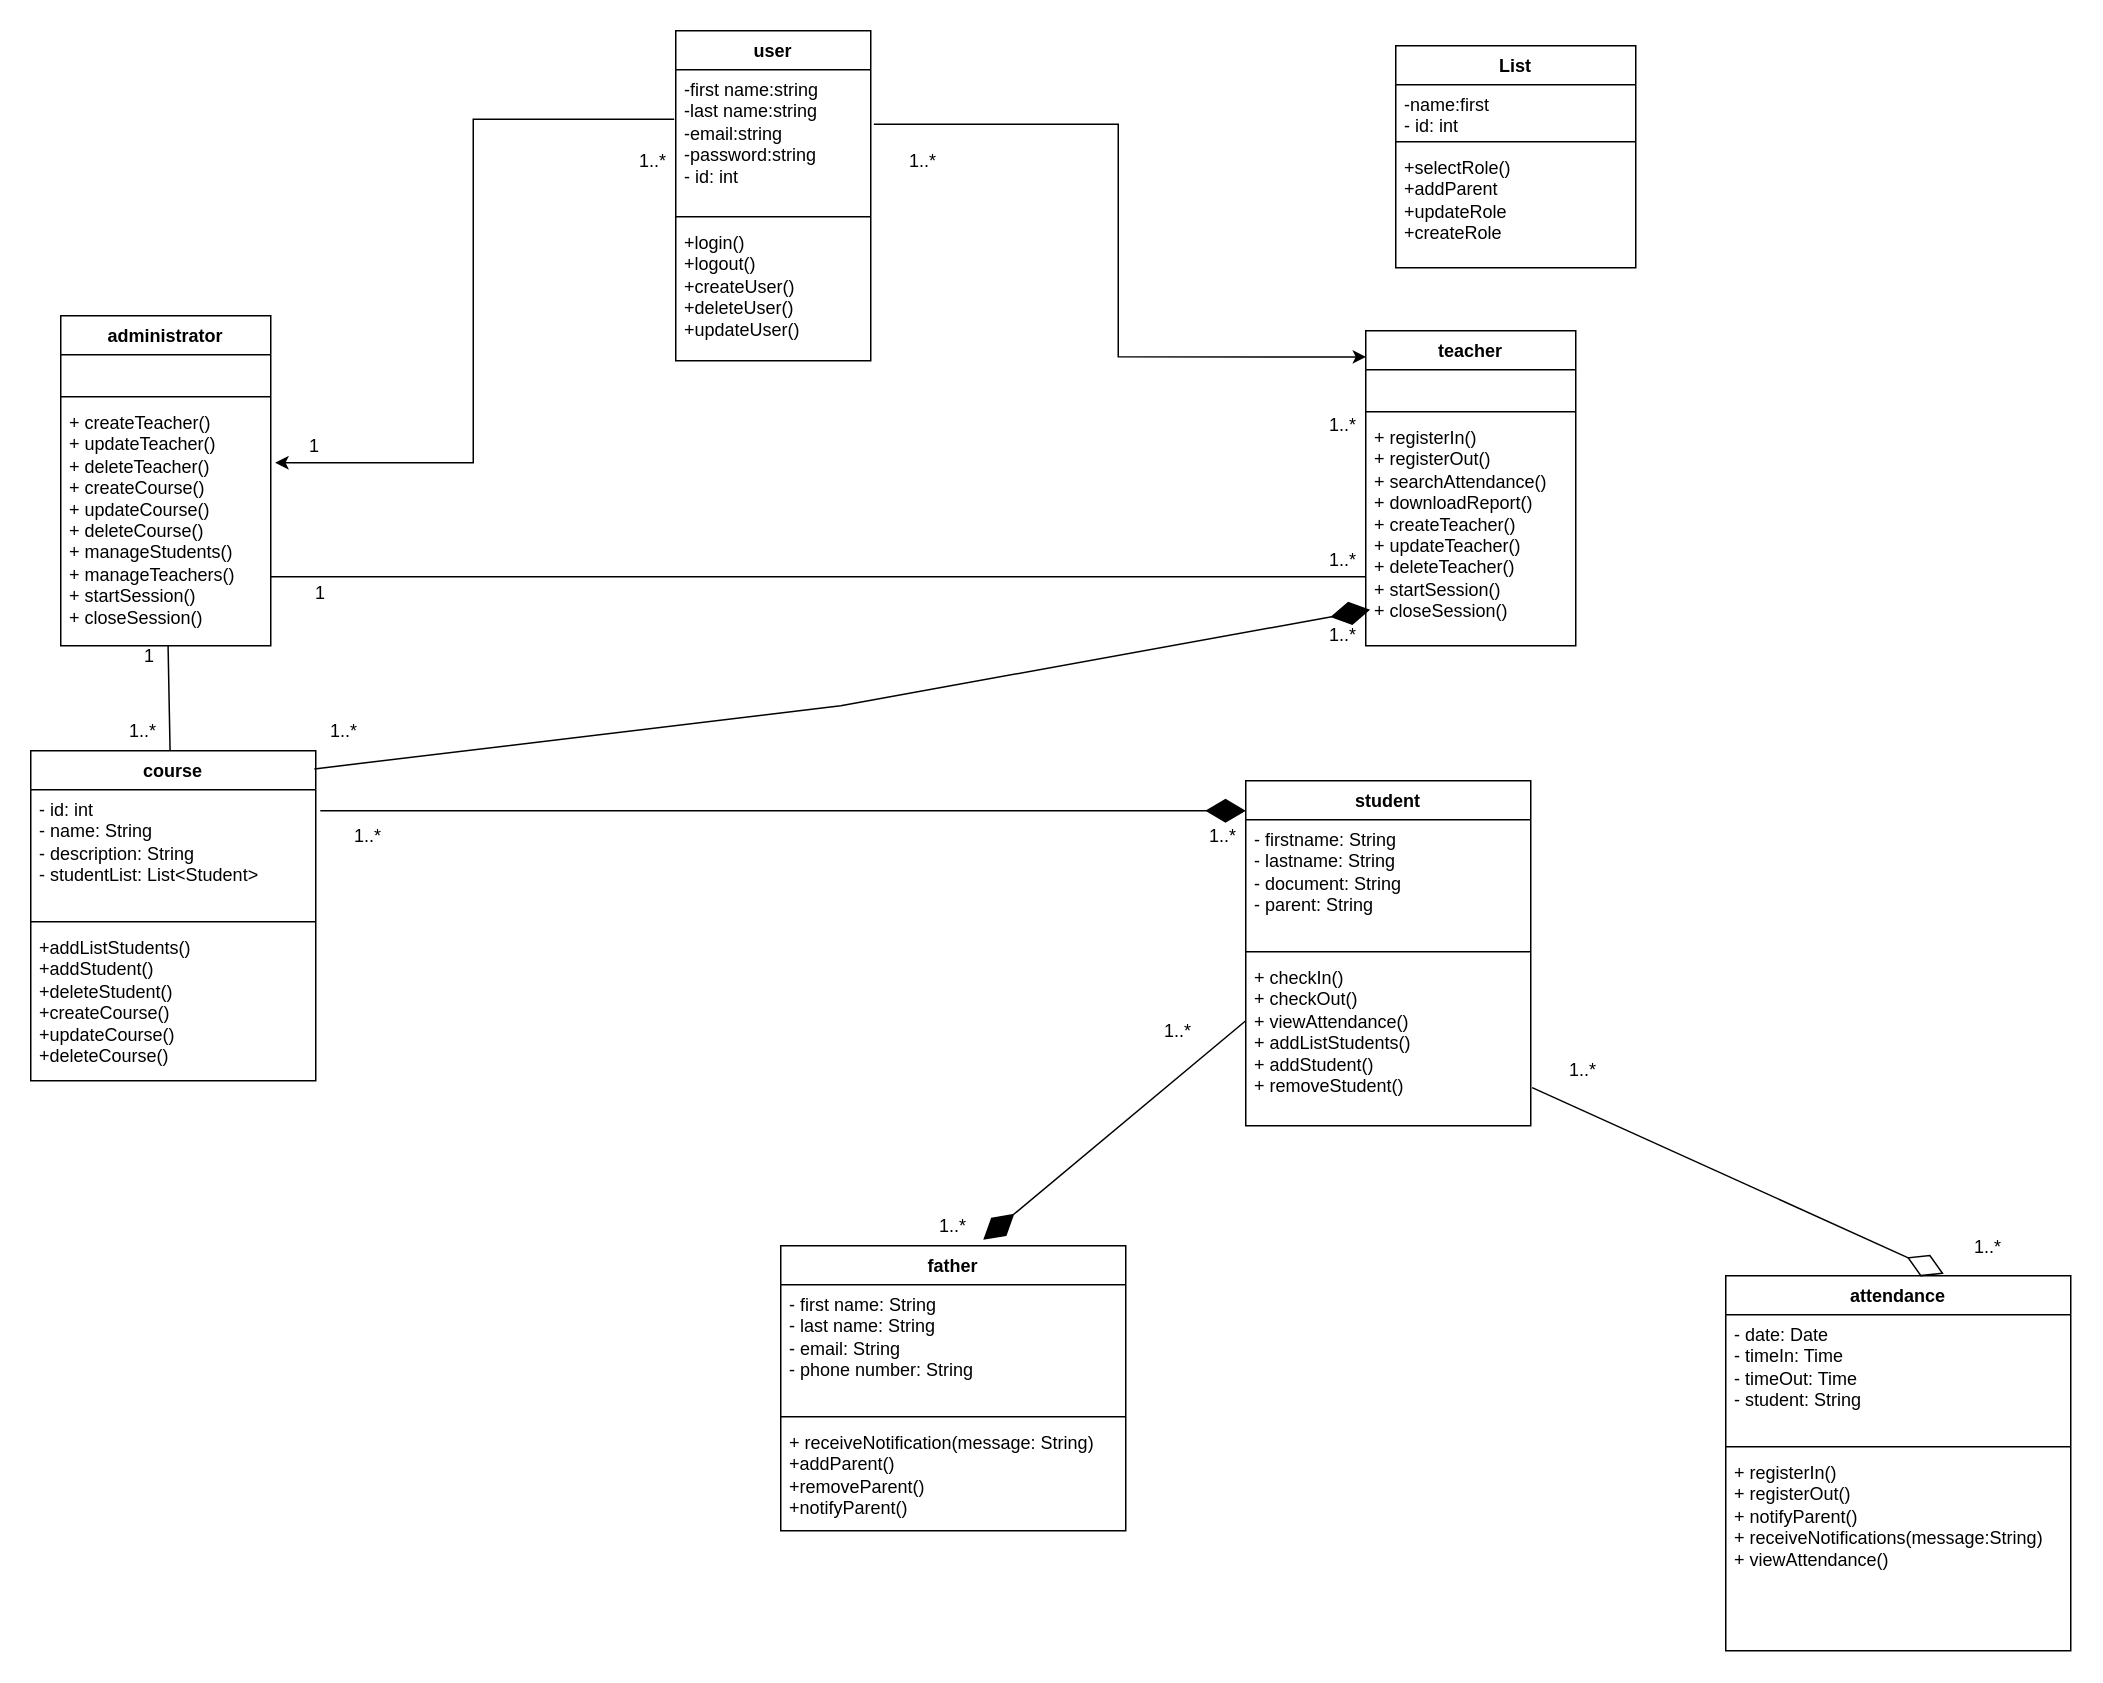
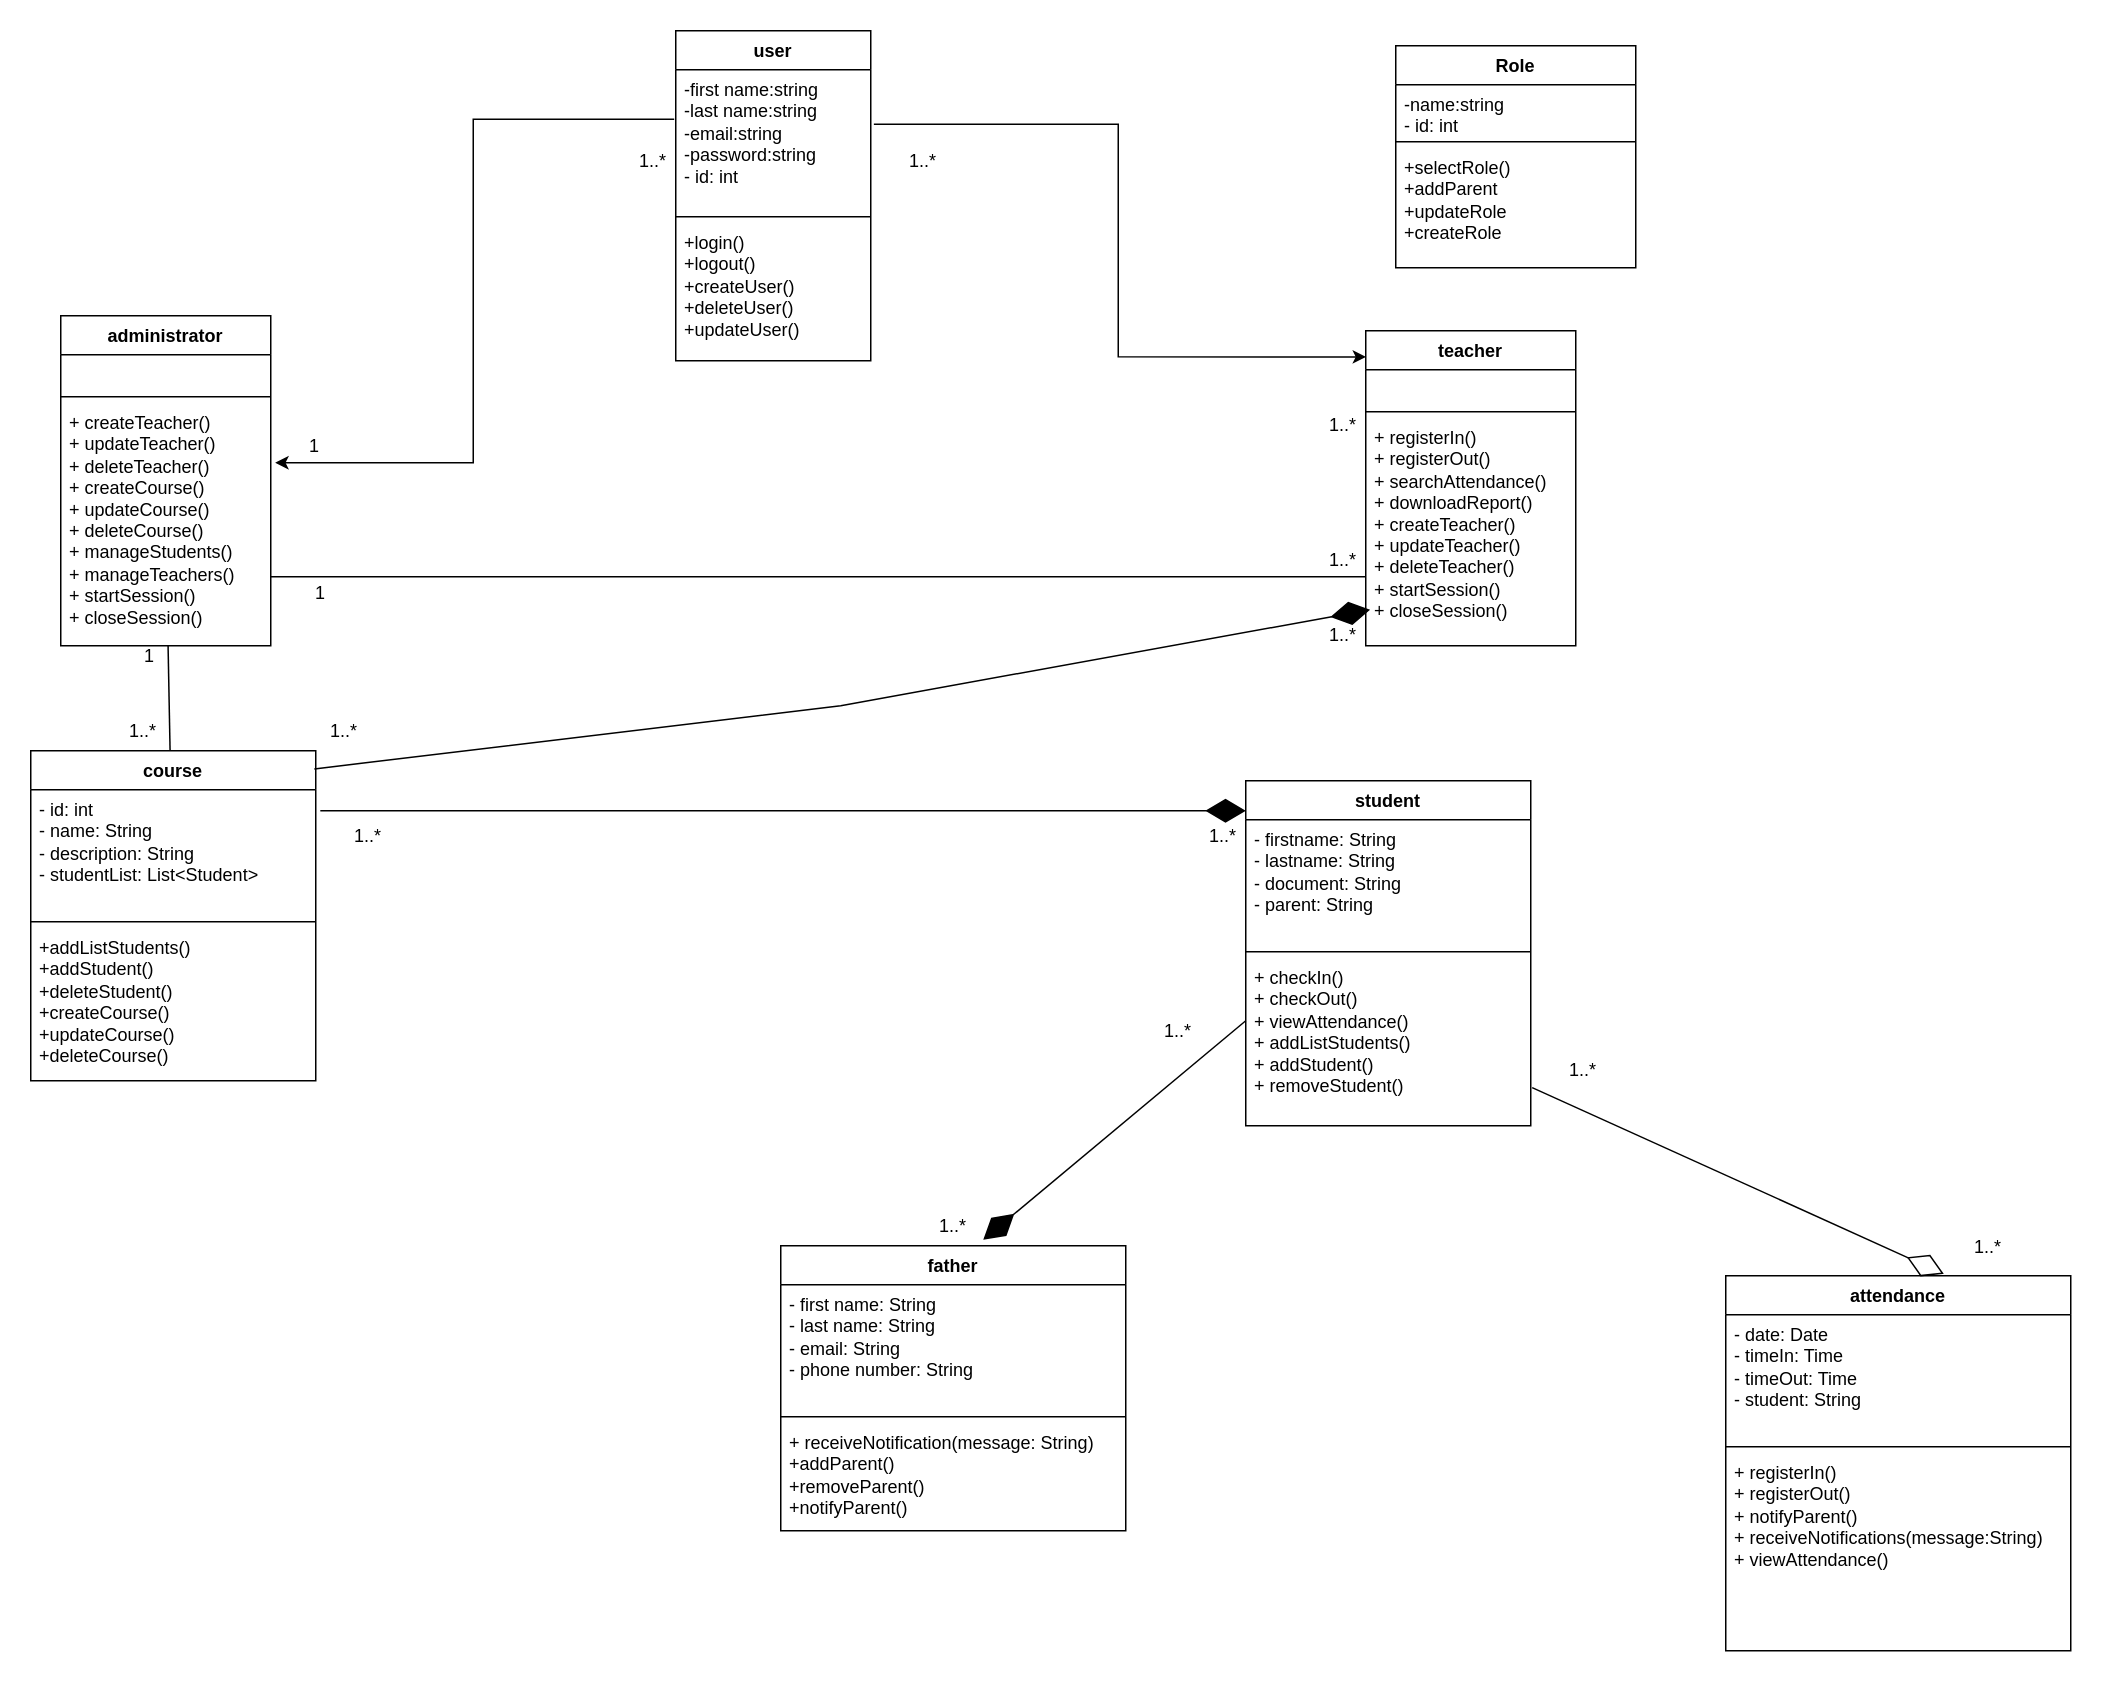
(1516, 67) -> (1516, 67)
(1456, 117) -> (1461, 117)
